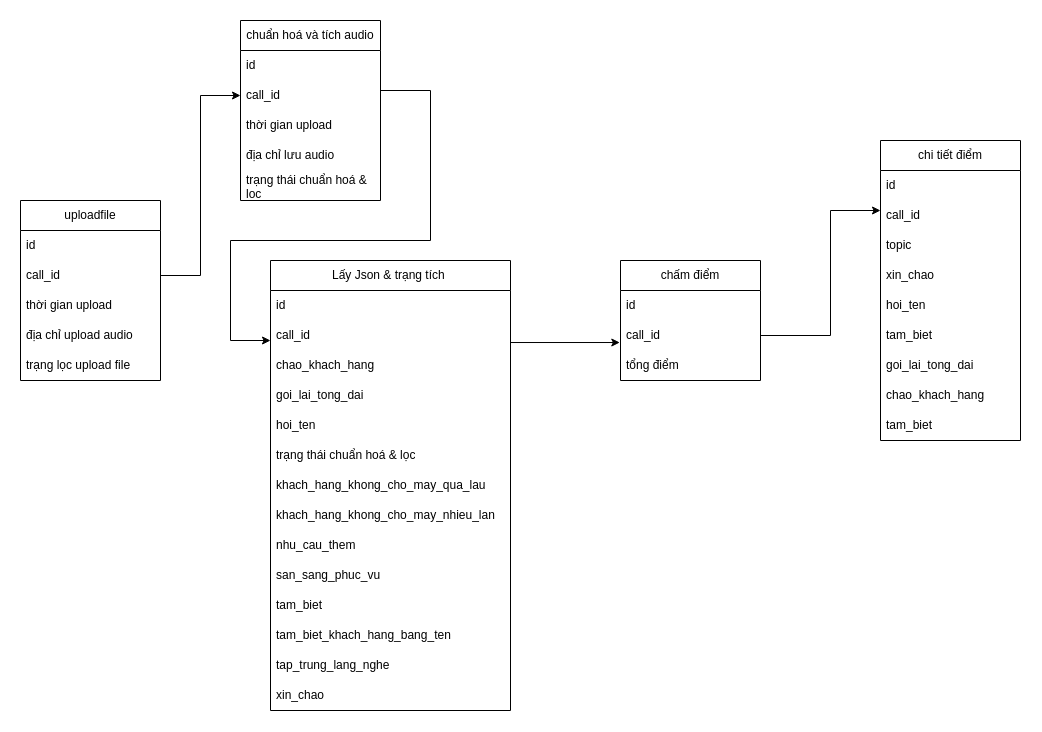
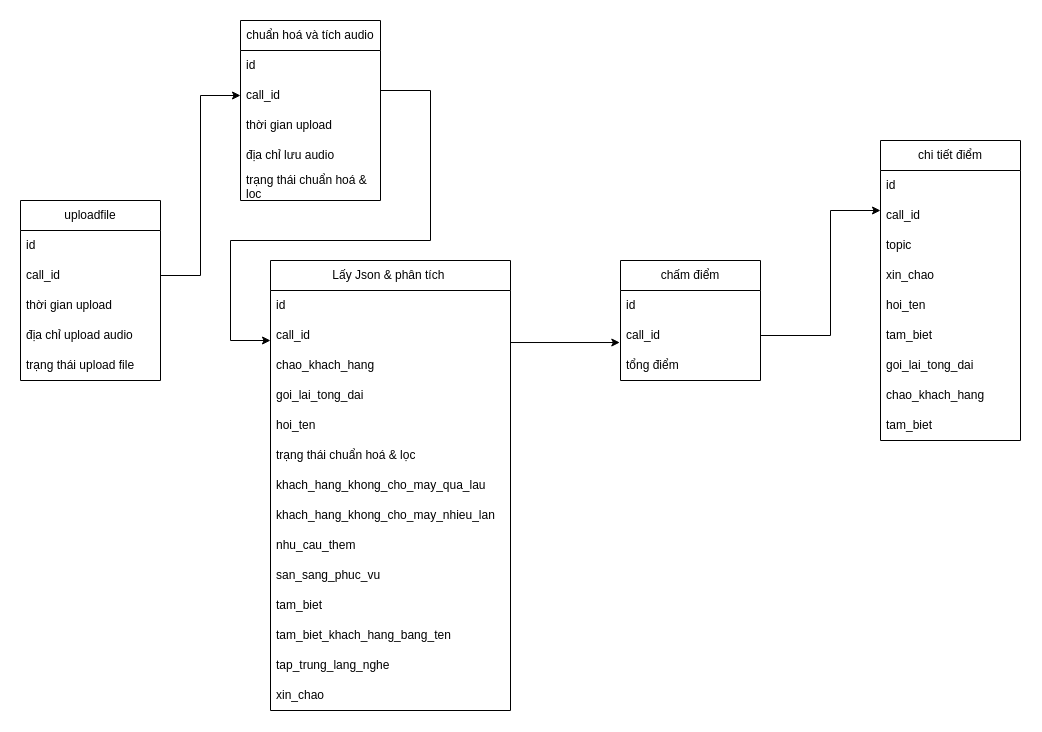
(391, 276) -> (391, 276)
(86, 366) -> (90, 366)
